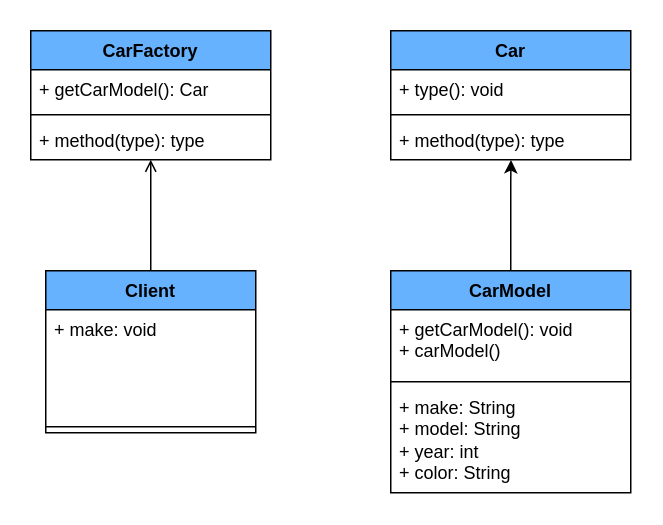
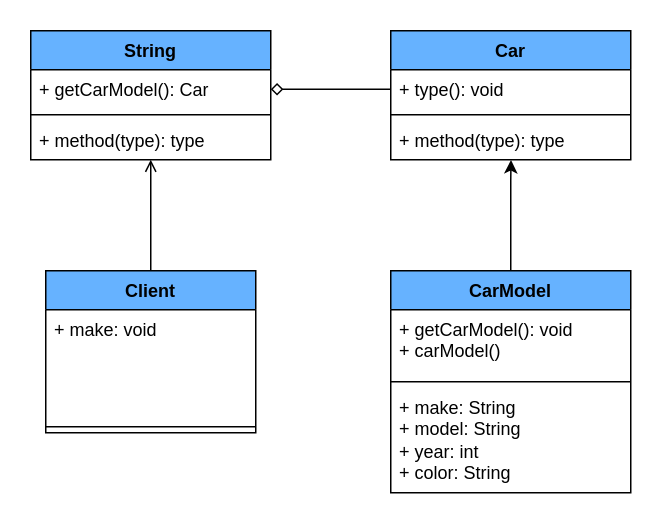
(151, 52) -> (151, 52)
none -> (336, 89)
